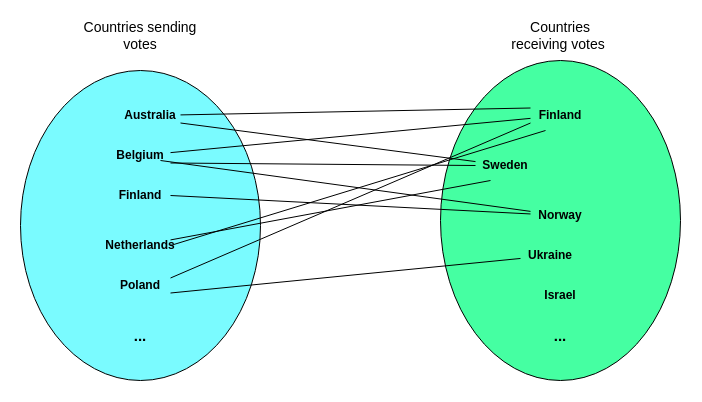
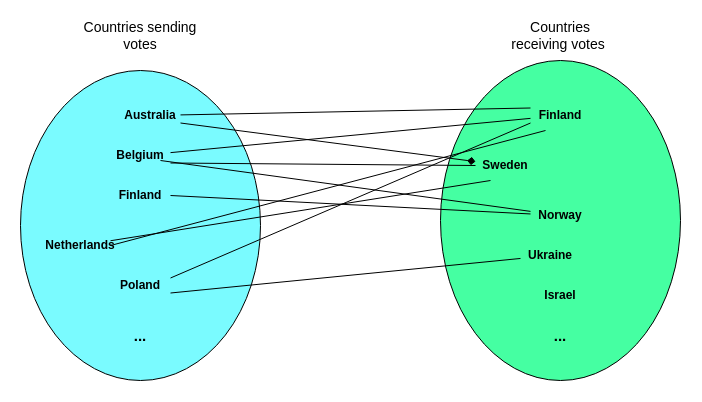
(466, 160) -> (459, 159)
(141, 246) -> (81, 246)
